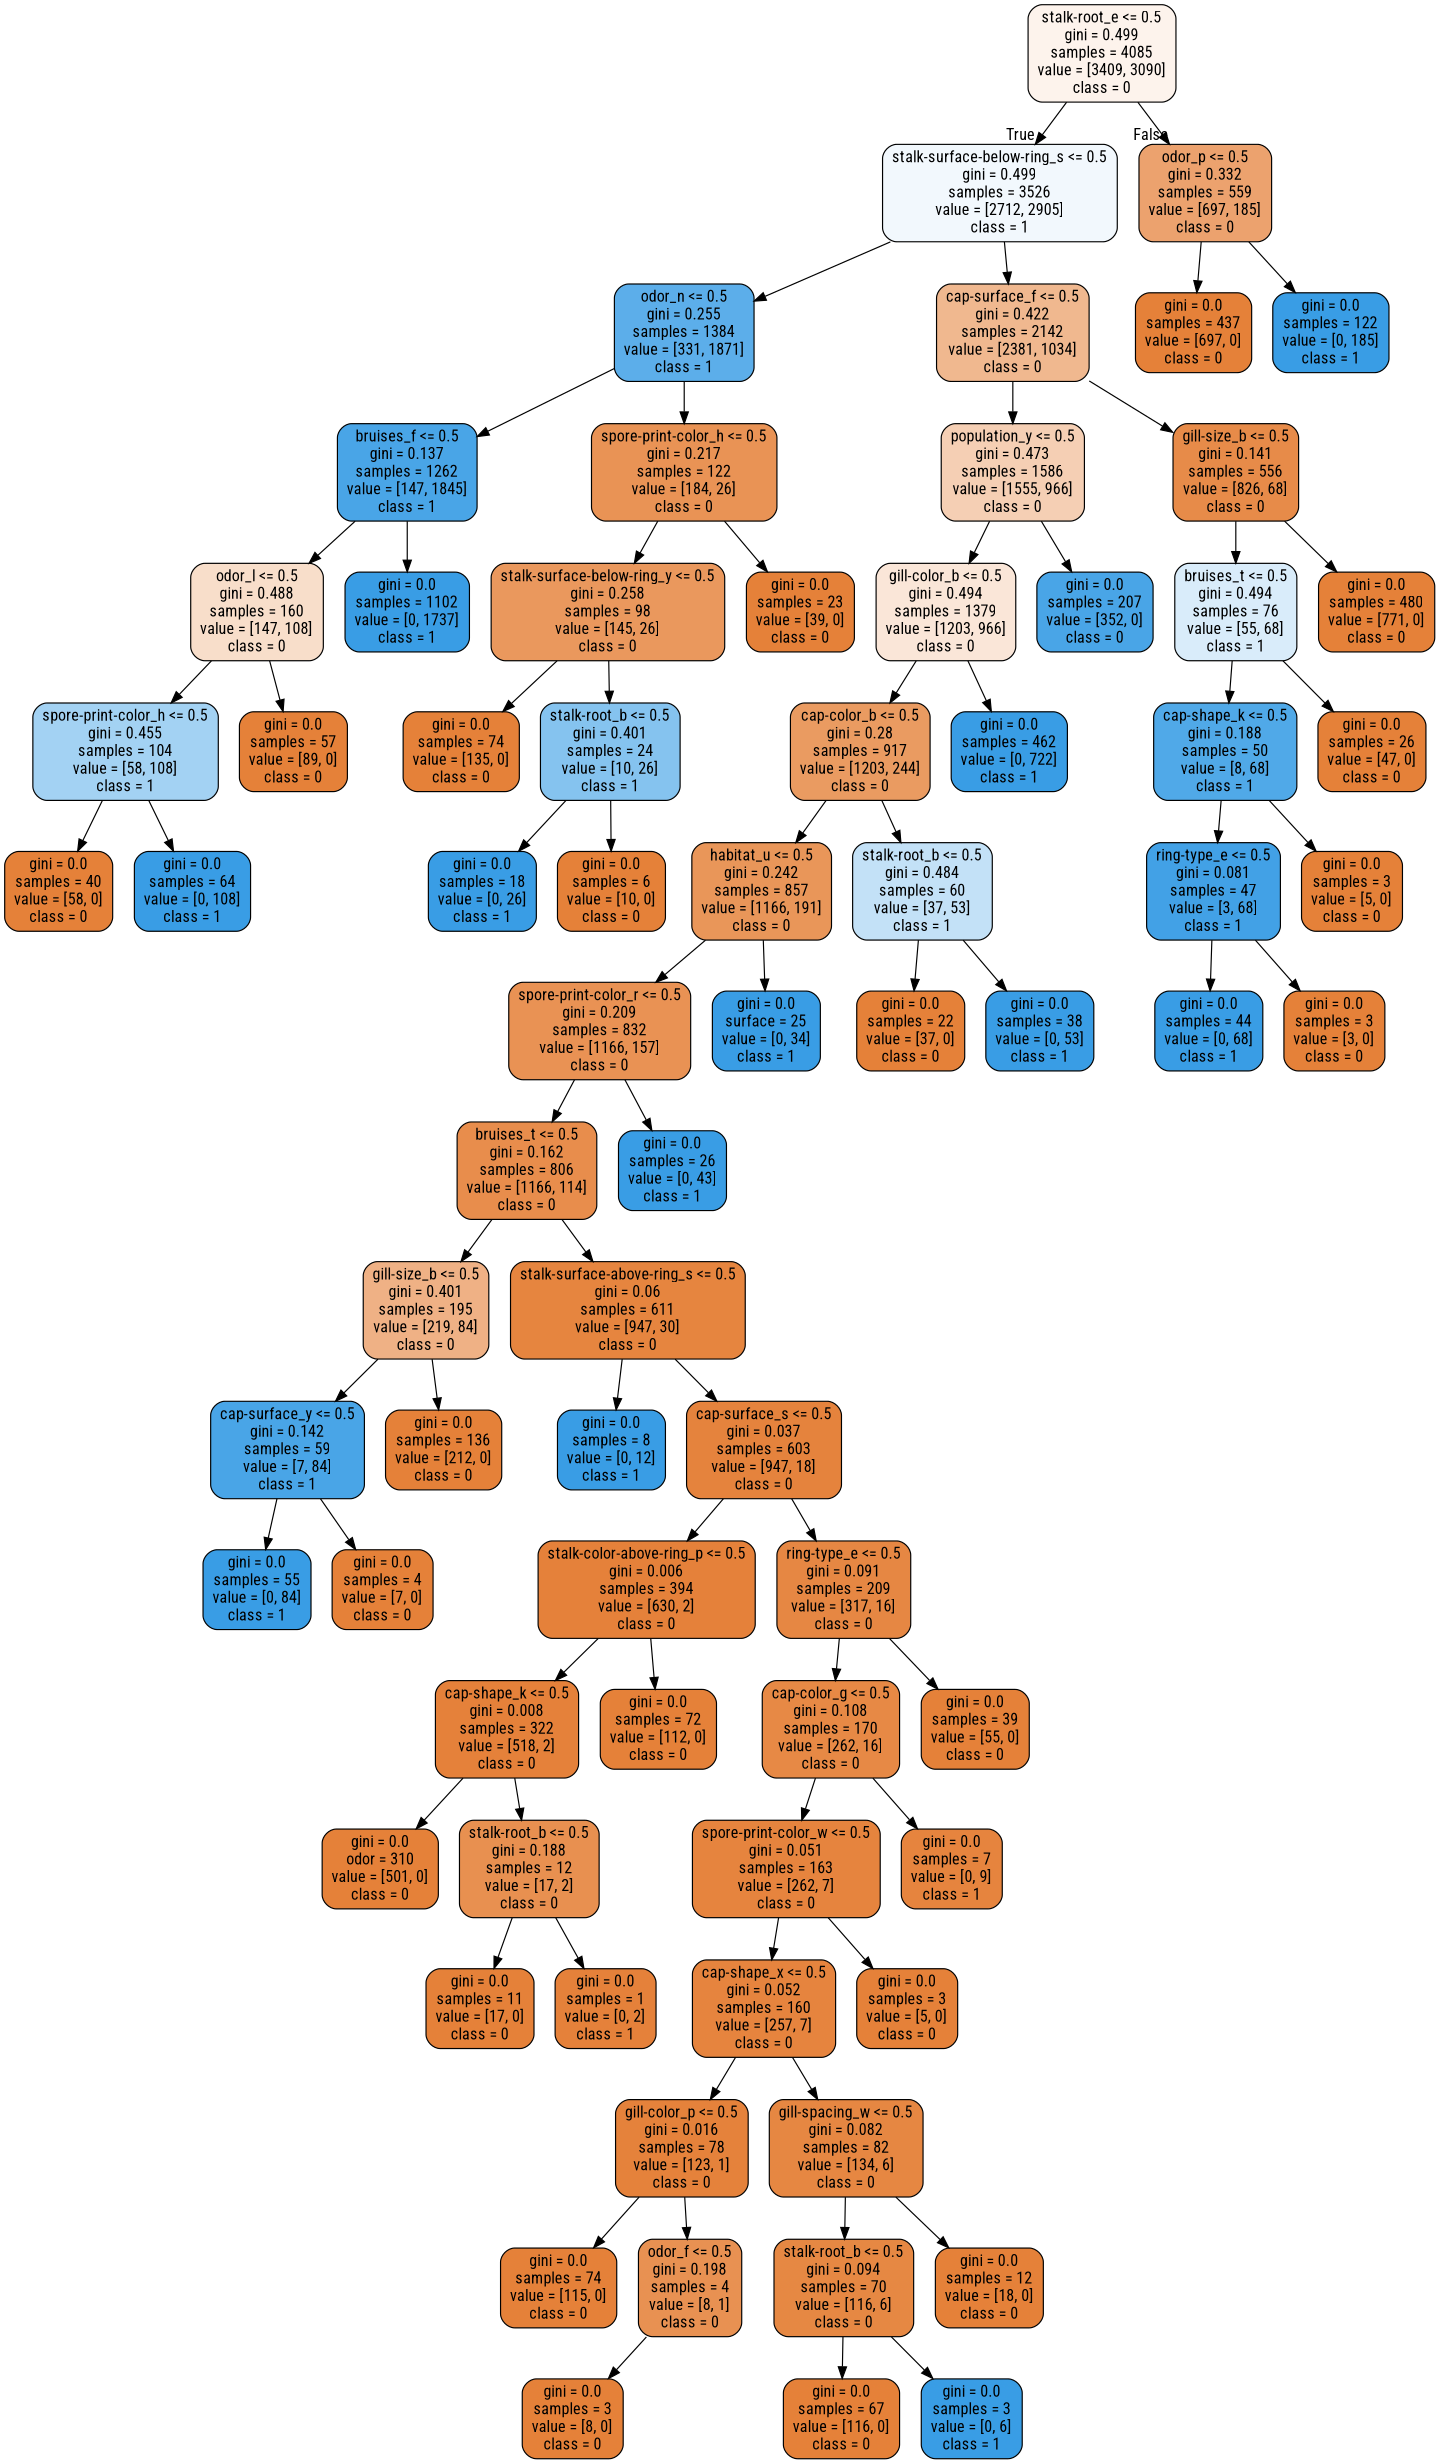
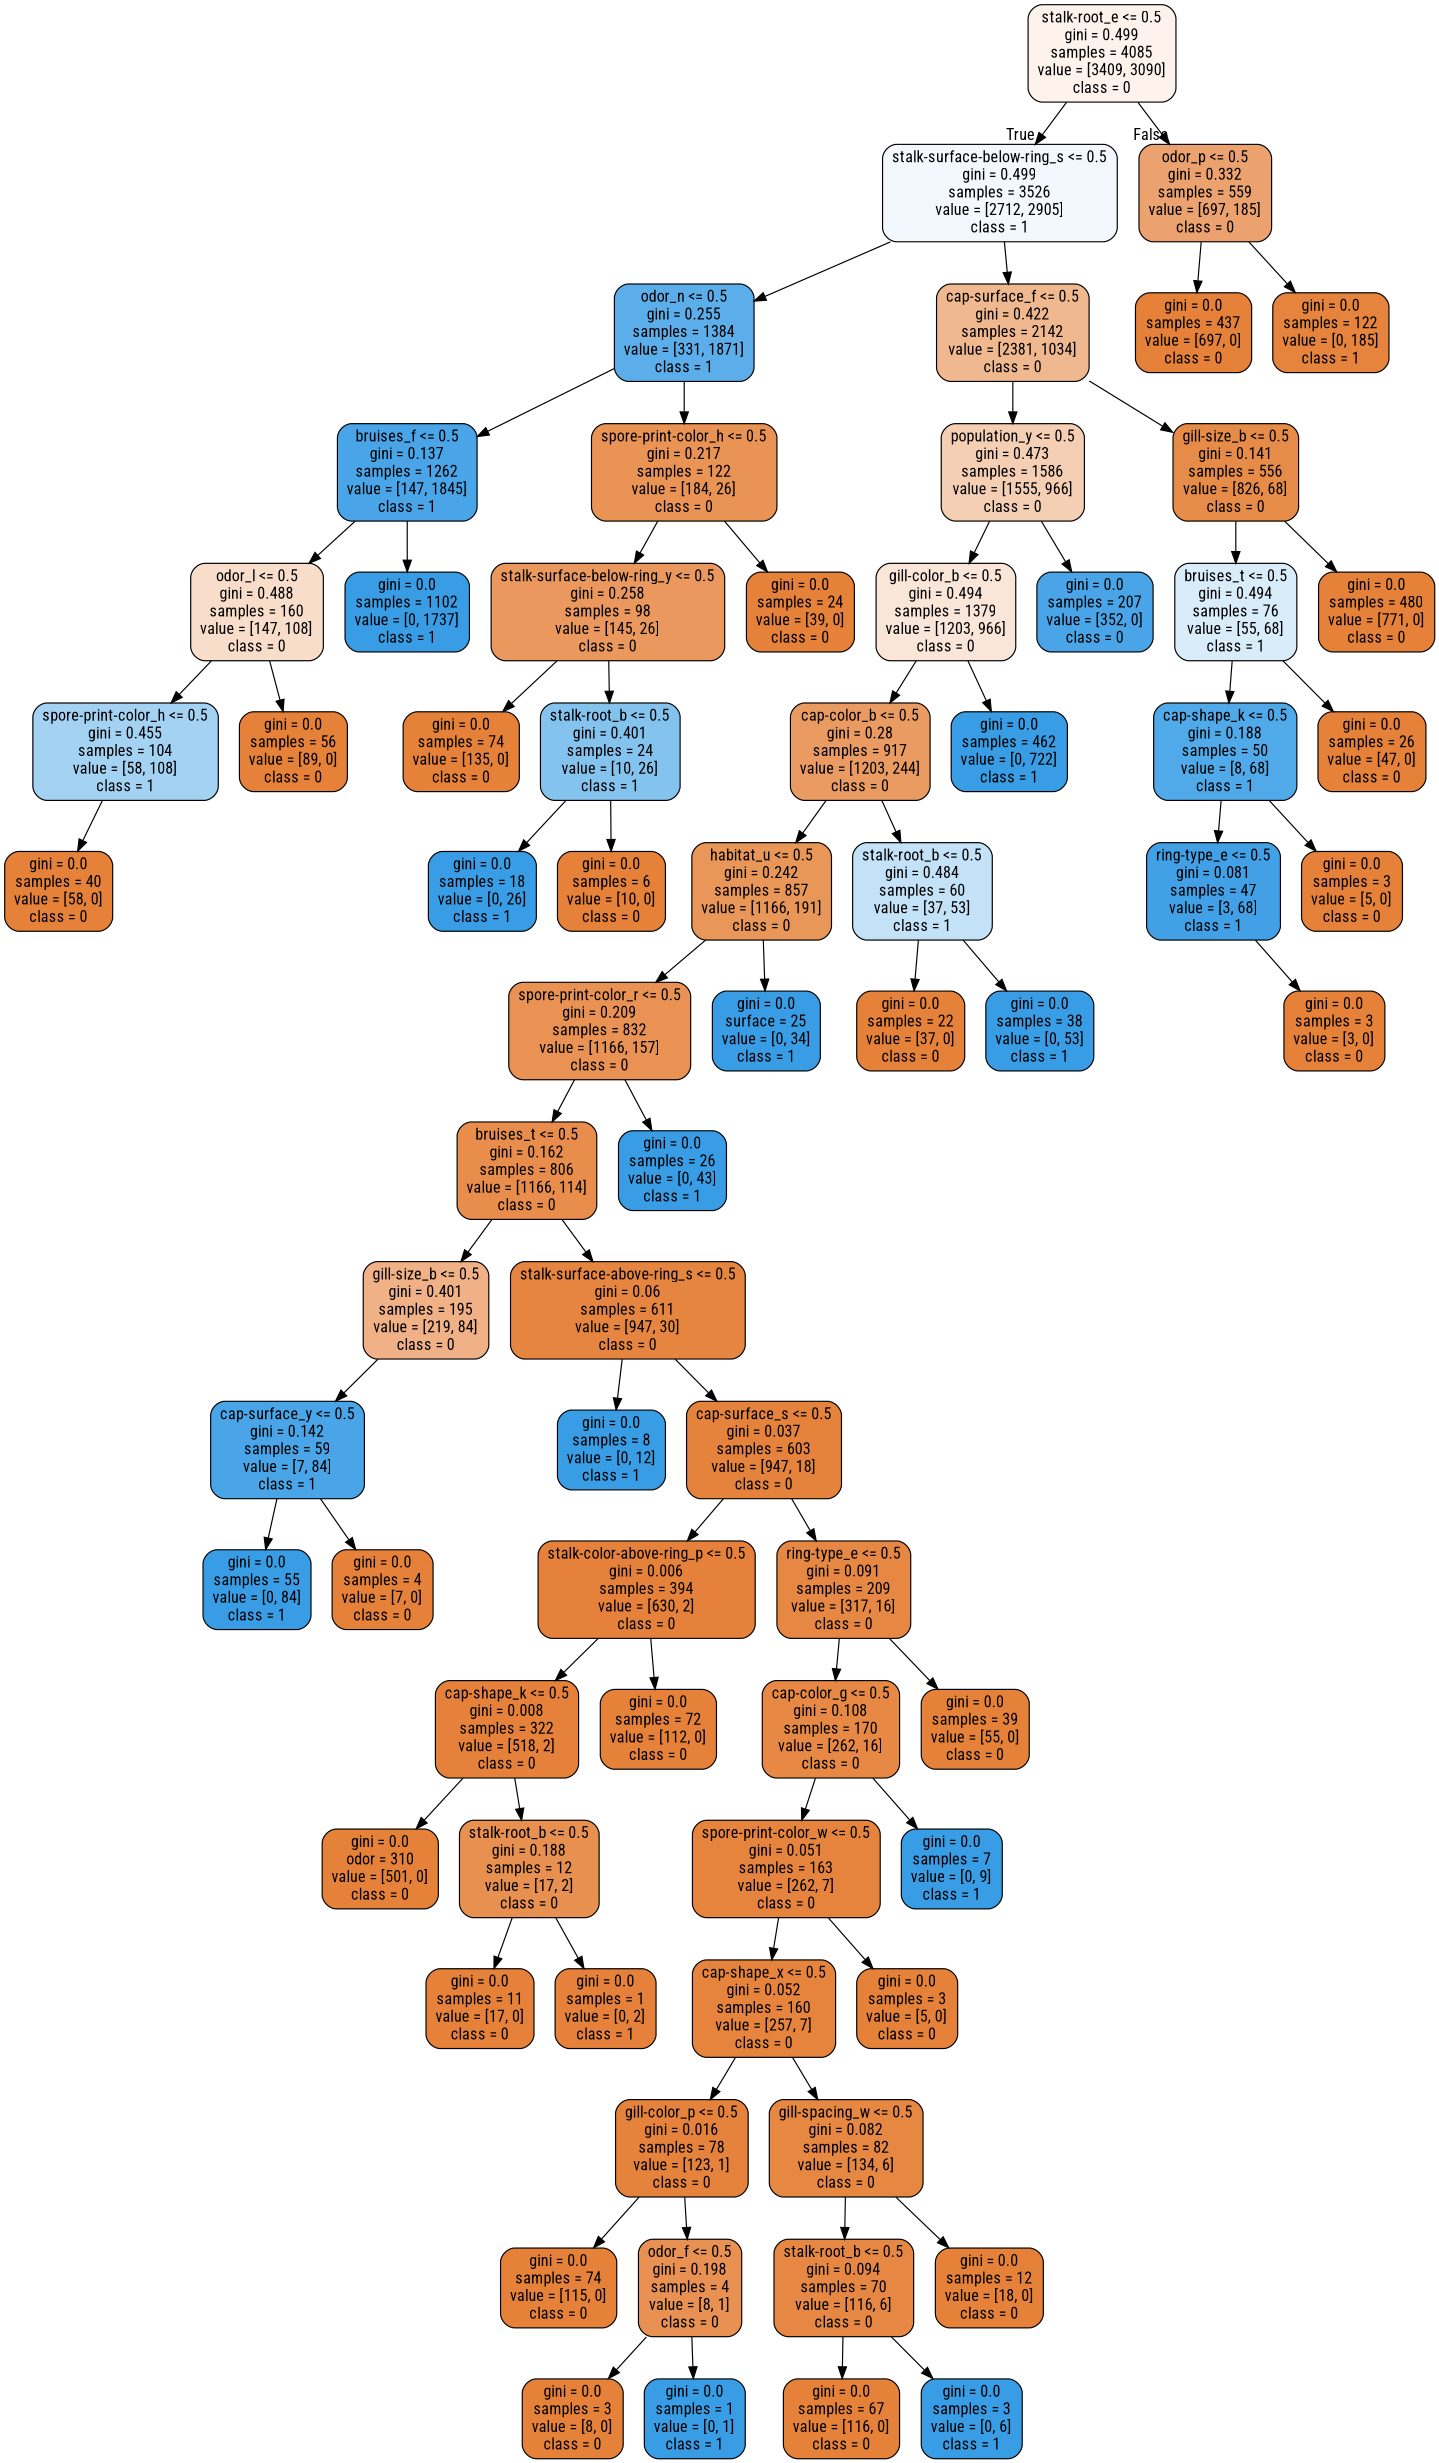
(1331, 333) -> (1331, 333)
(800, 612) -> (800, 612)
(293, 752) -> (293, 752)
(192, 891) -> none
(1209, 1031) -> none
(444, 1450) -> none
(952, 1869) -> (952, 1869)
none -> (695, 2419)
